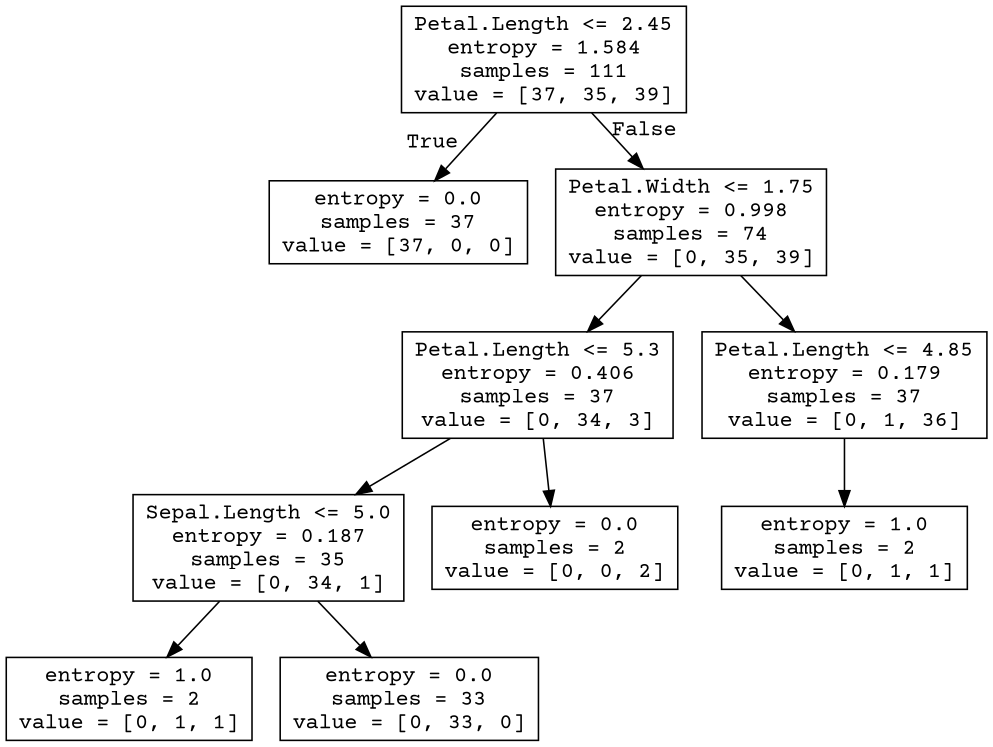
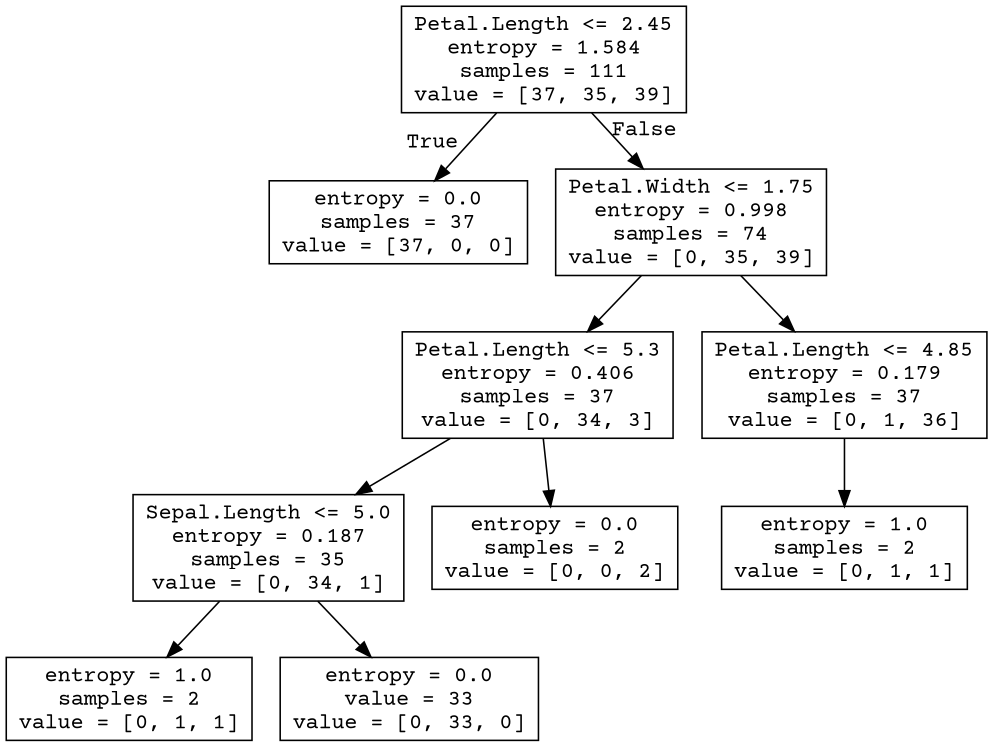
(409, 699) -> (409, 699)
